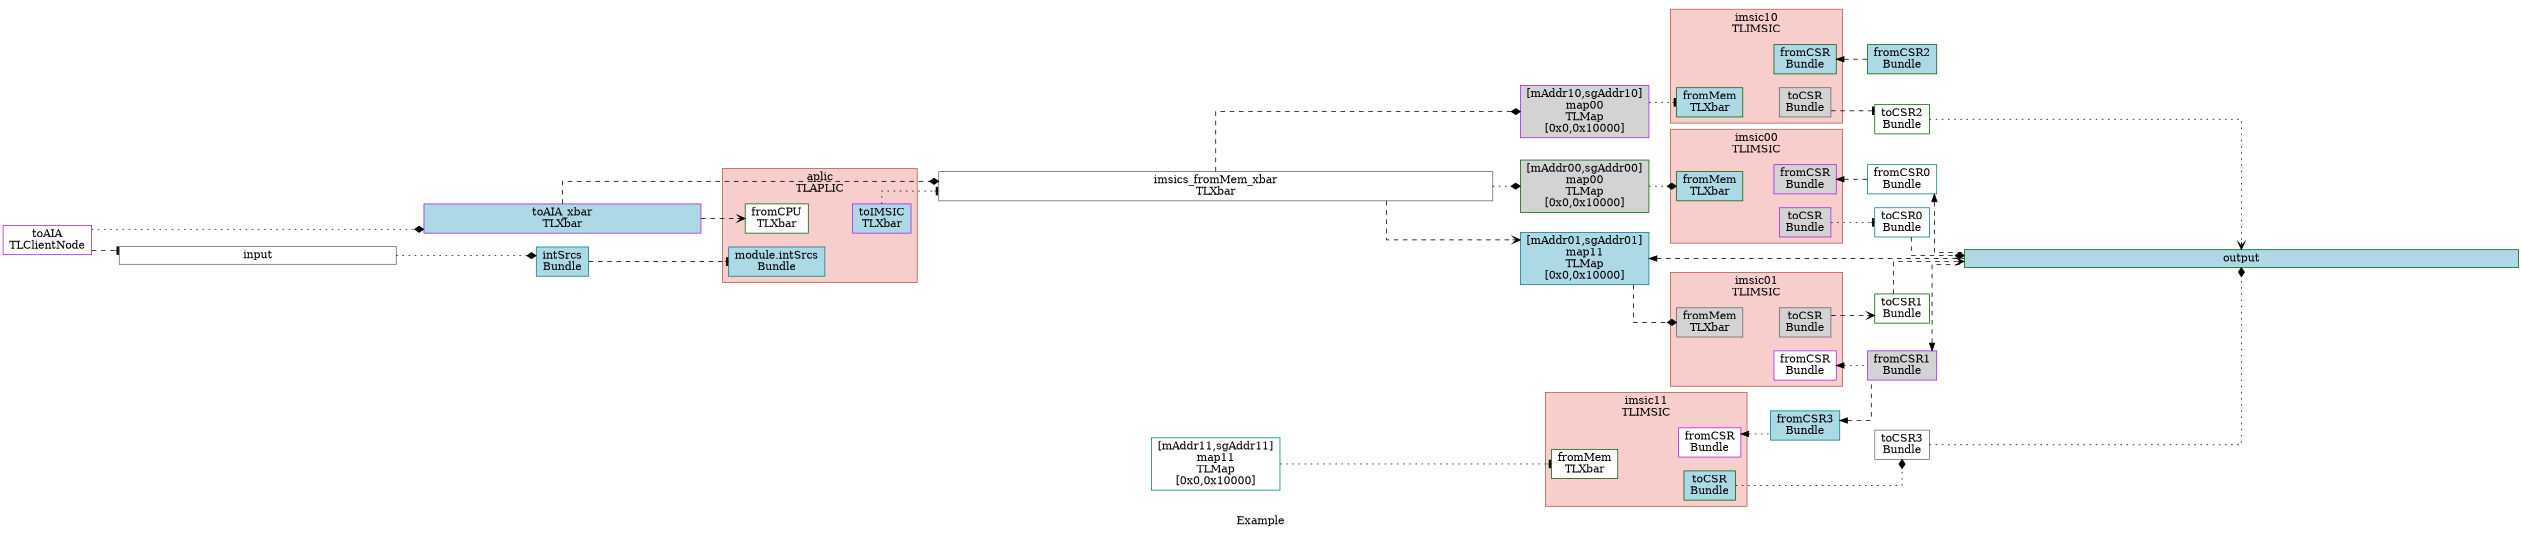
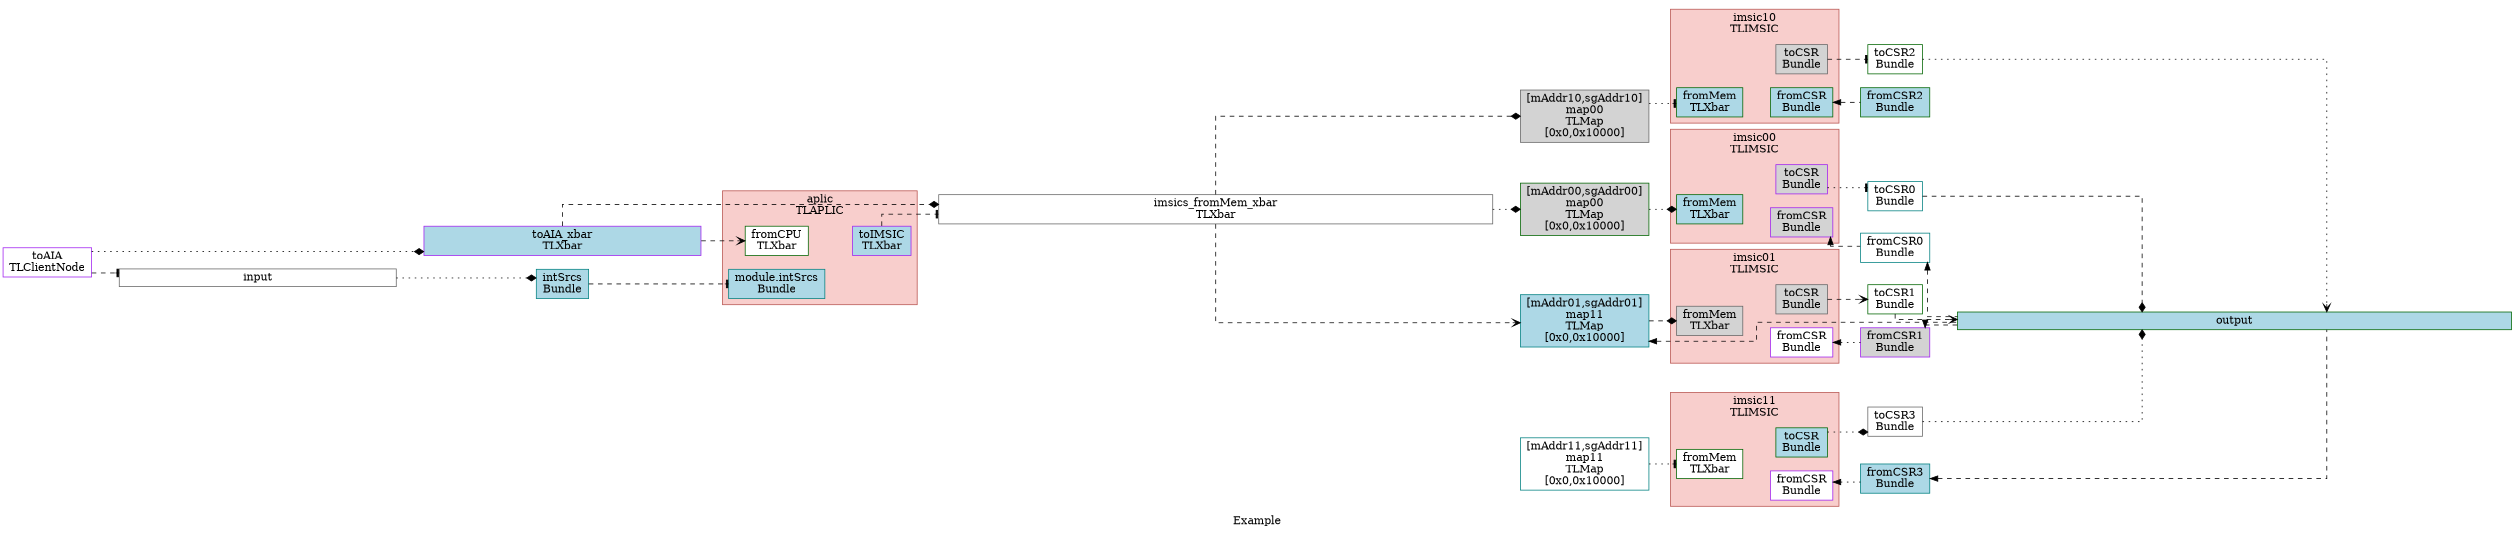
(1585, 112) -> (1585, 116)
(902, 191) -> (902, 214)
(1871, 412) -> (2207, 479)
